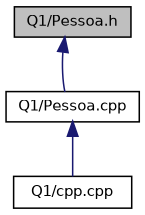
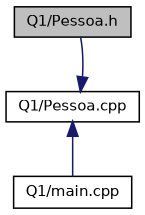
(63, 72) -> (83, 57)
(73, 192) -> (73, 192)
